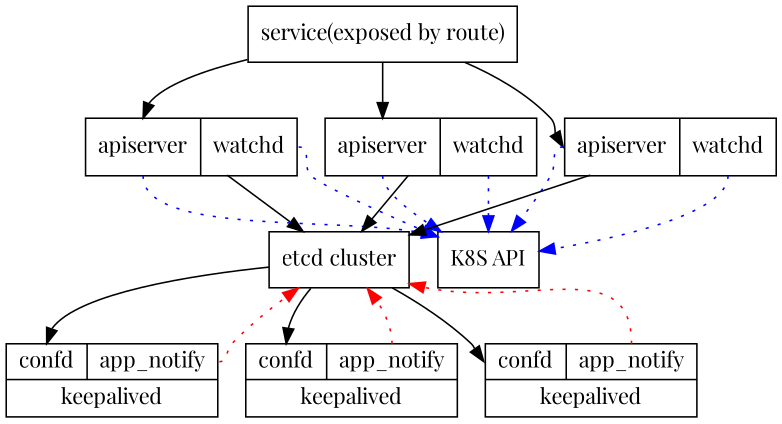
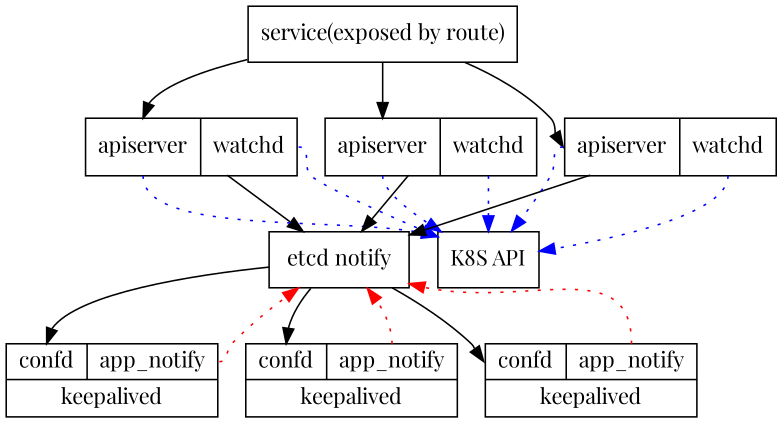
(339, 260) -> (339, 260)
